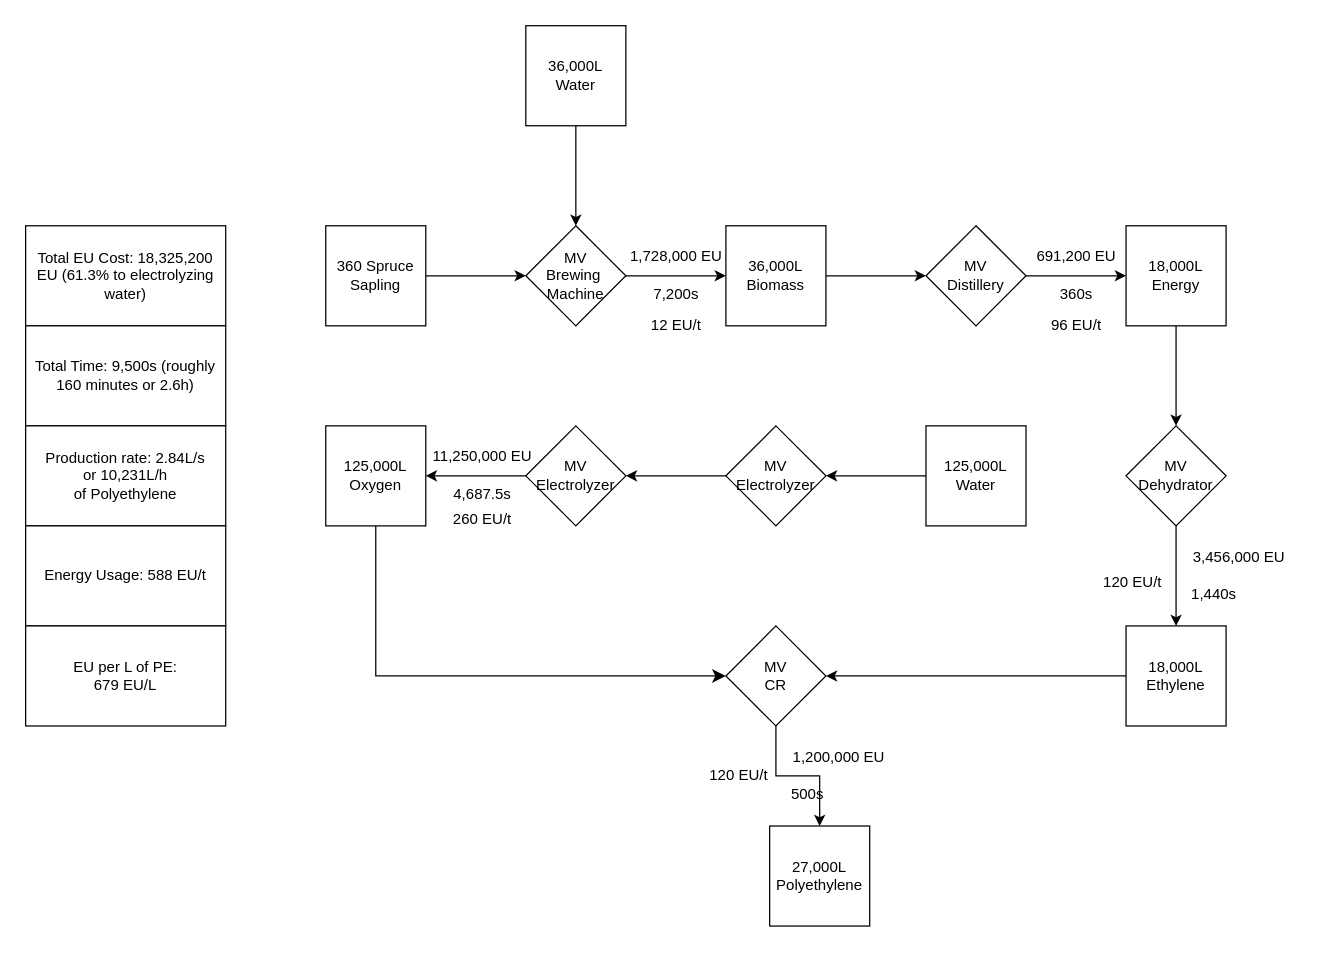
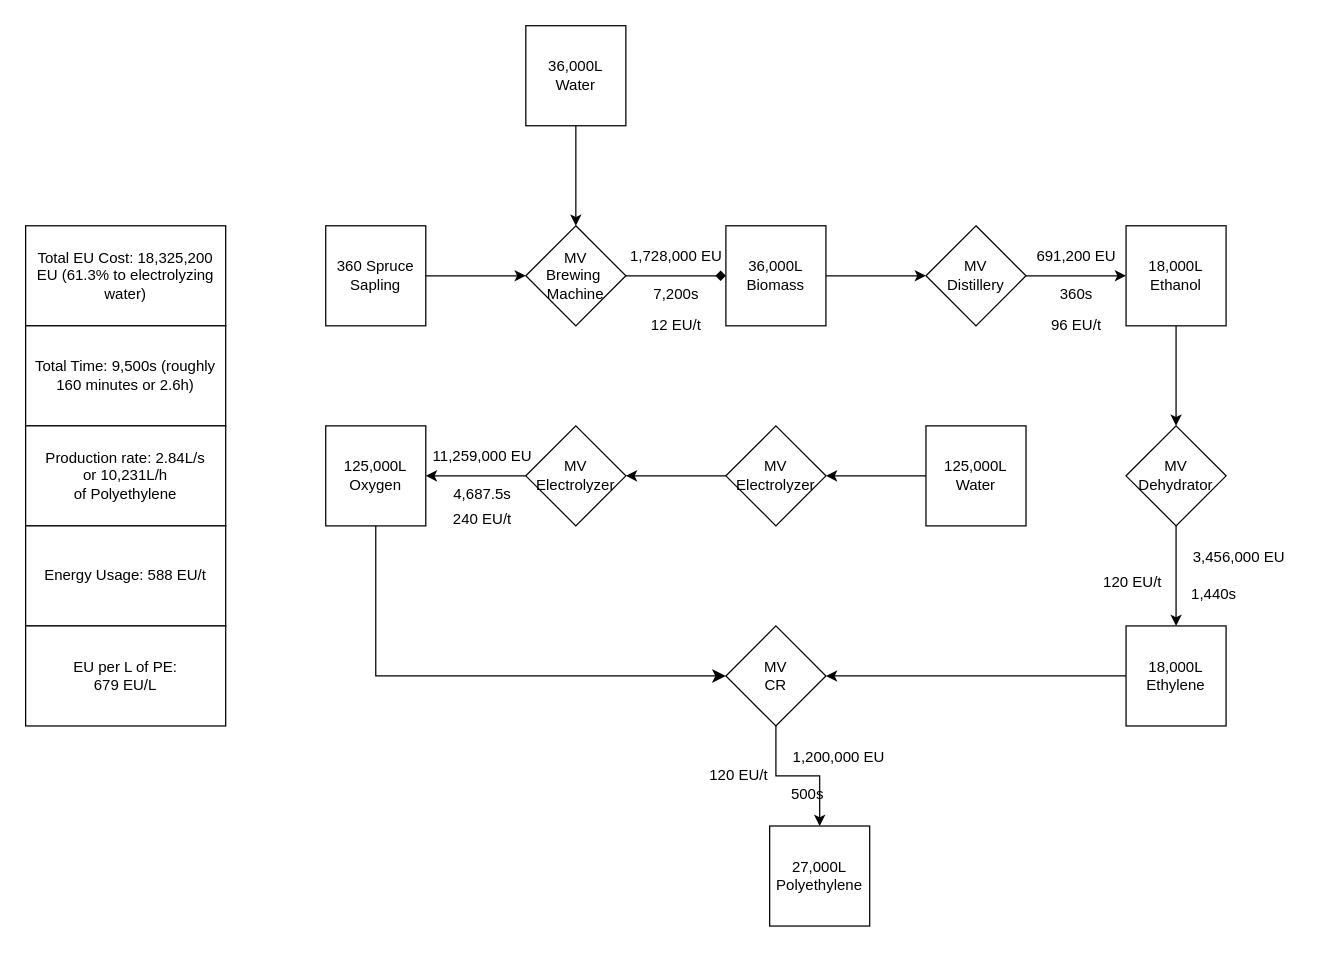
(716, 276) -> (715, 276)
(1176, 276) -> (1176, 276)
(483, 457) -> (483, 457)
(483, 519) -> (483, 519)
